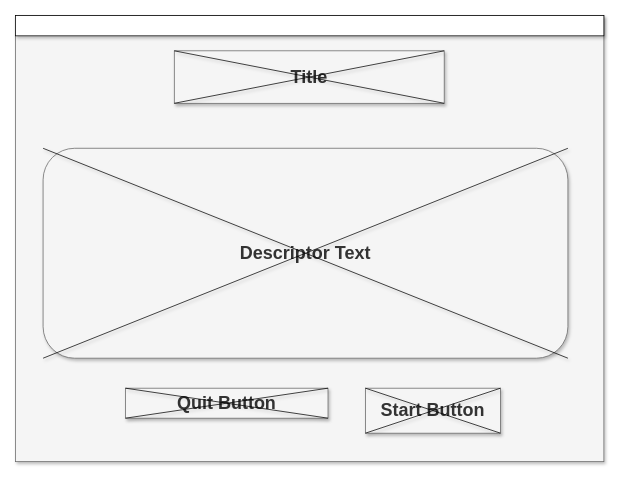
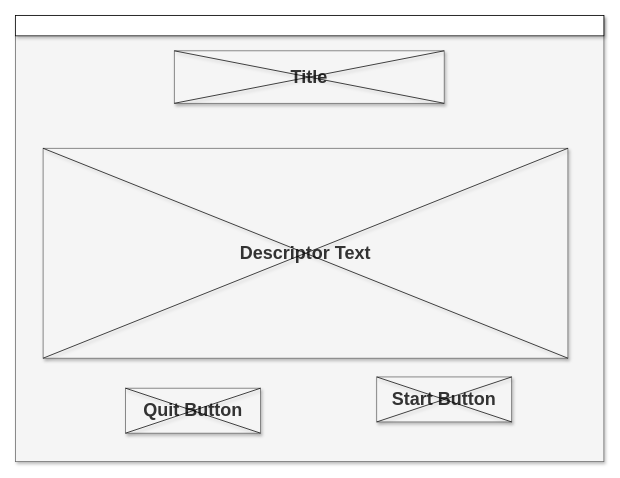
(306, 253) -> (306, 253)
(227, 403) -> (193, 411)
(433, 411) -> (444, 399)
